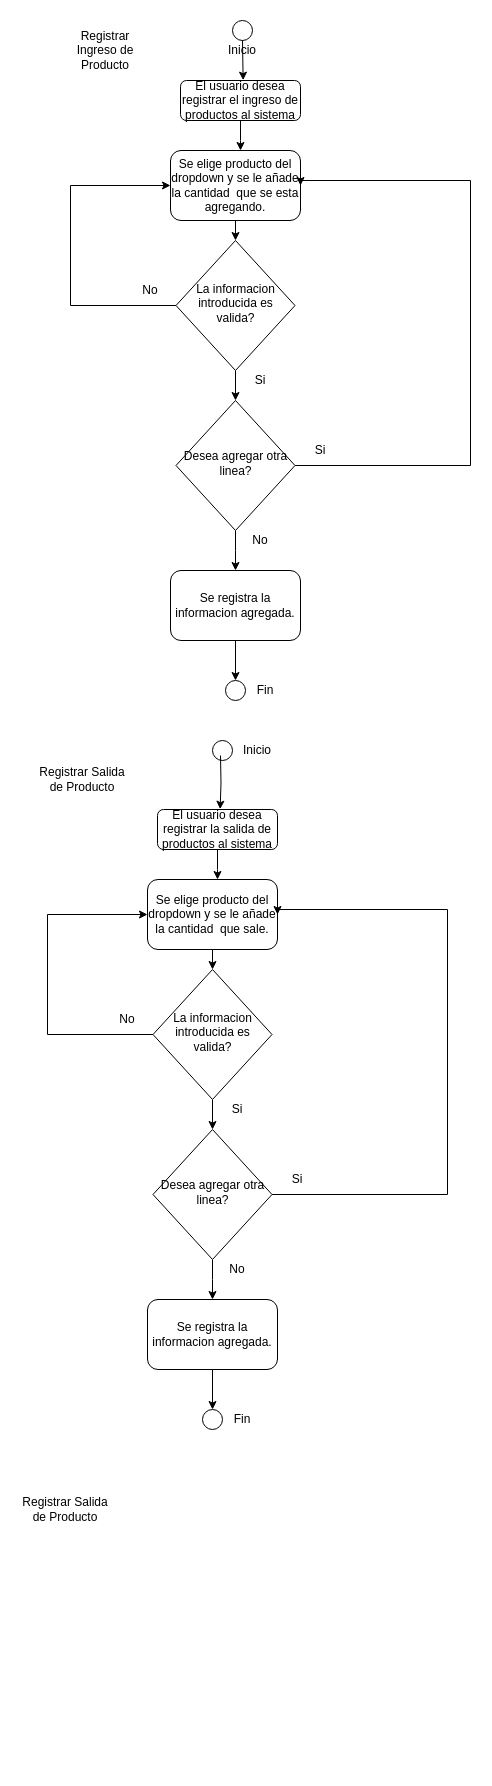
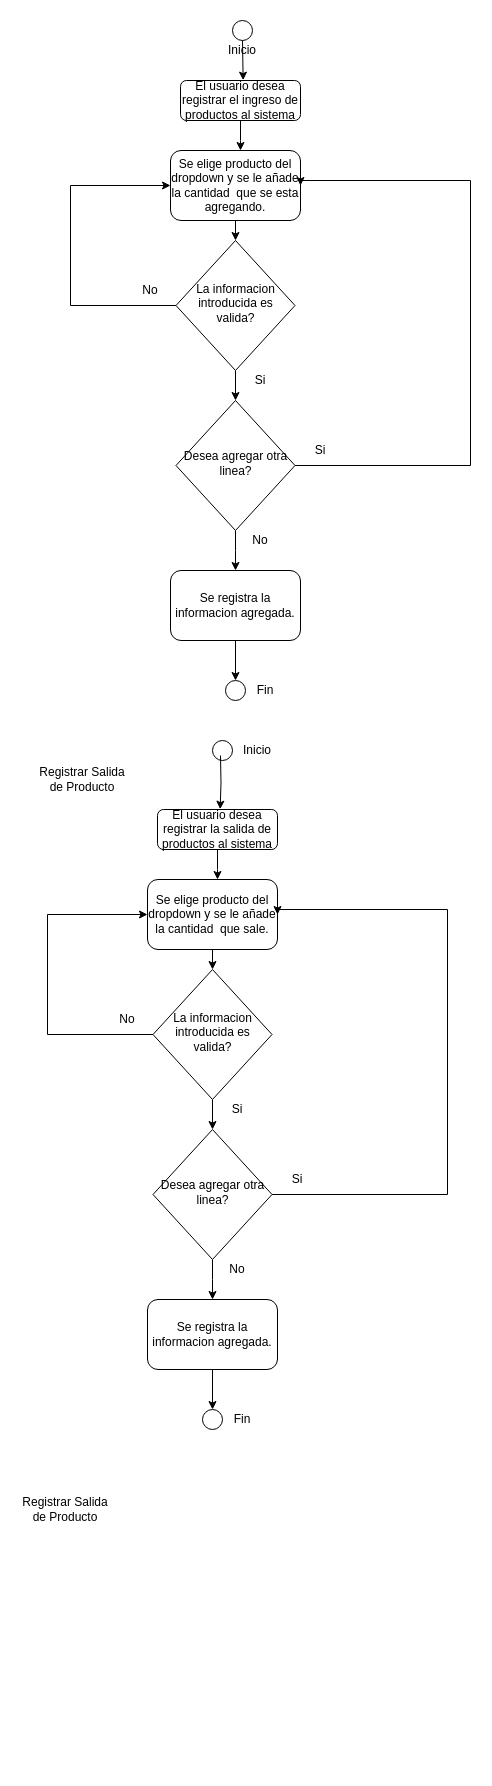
(106, 51) -> none
